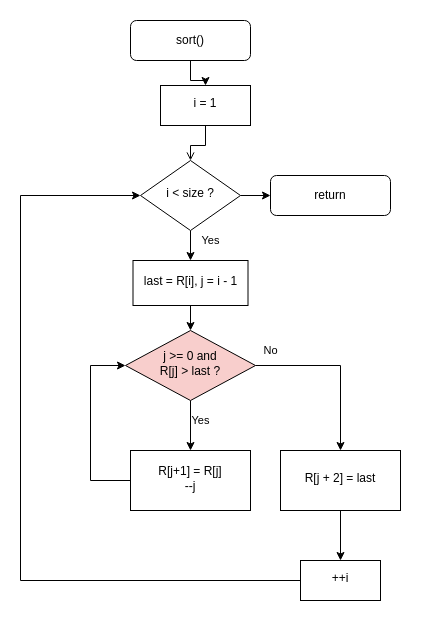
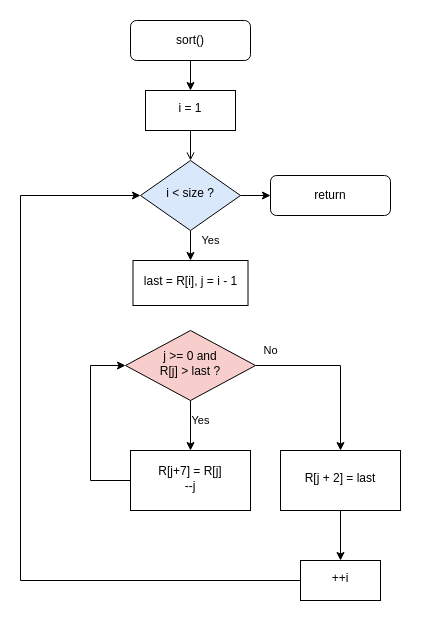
(206, 106) -> (191, 111)
(191, 196) -> (191, 196)
(191, 322) -> none
(191, 479) -> (191, 479)
